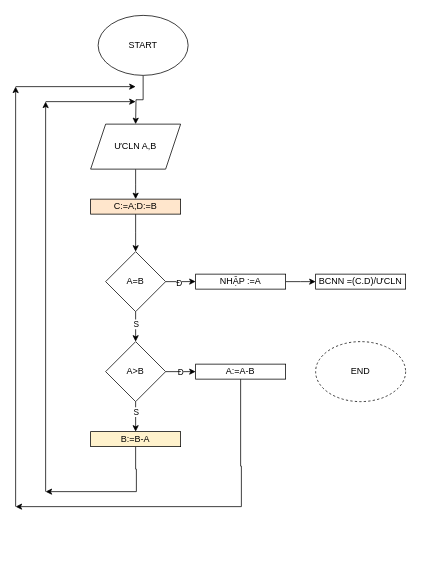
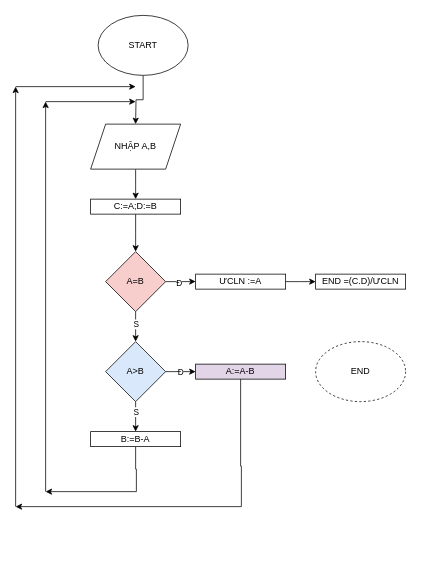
(135, 147) -> (135, 147)
(135, 207) -> (135, 207)
(135, 282) -> (135, 282)
(240, 282) -> (240, 282)
(360, 282) -> (360, 282)
(135, 372) -> (135, 372)
(240, 372) -> (240, 372)
(135, 439) -> (135, 439)
